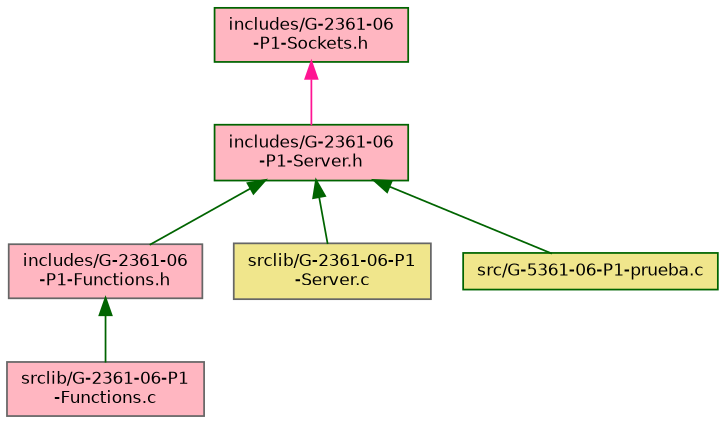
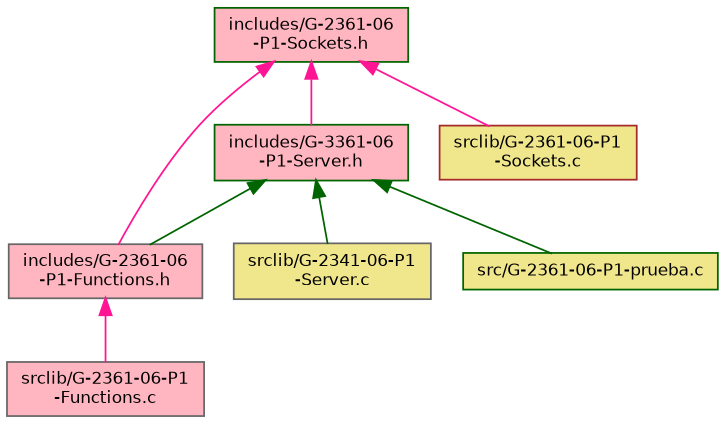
none -> (179, 150)
(311, 153) -> (311, 153)
none -> (538, 153)
(332, 271) -> (332, 271)
(590, 271) -> (590, 271)
(106, 339) -> (106, 339)
